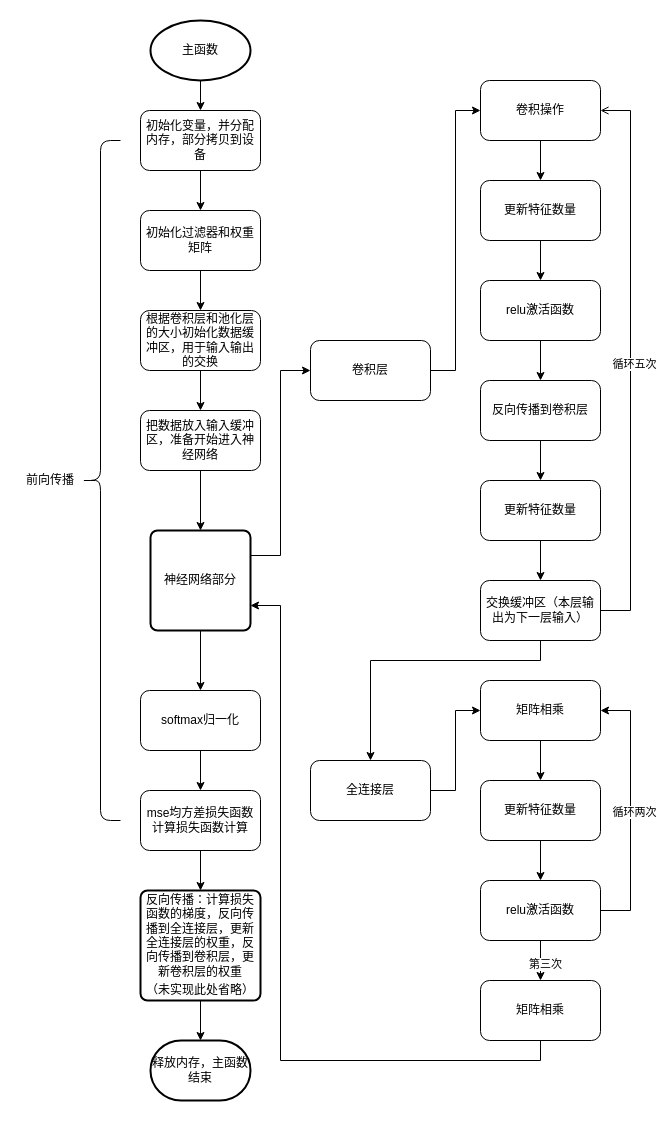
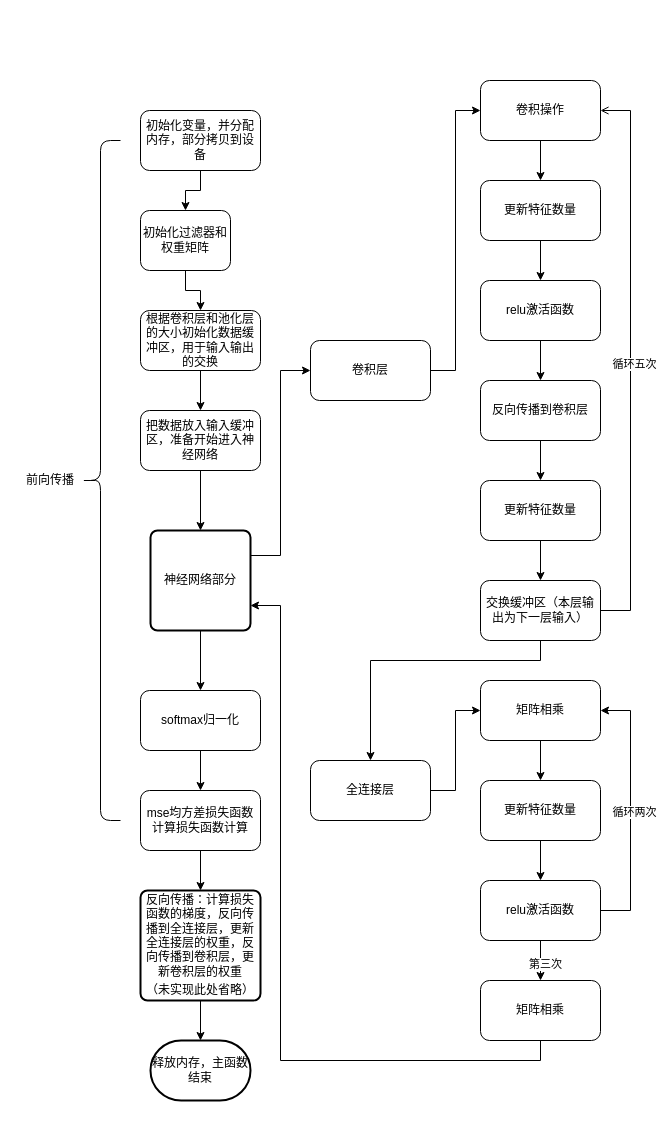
(201, 51) -> none
(201, 92) -> none
(201, 241) -> (186, 241)
